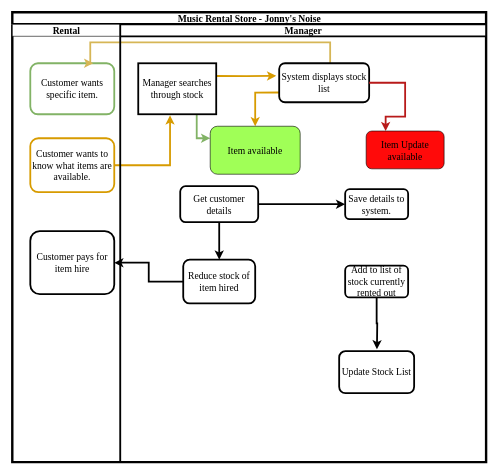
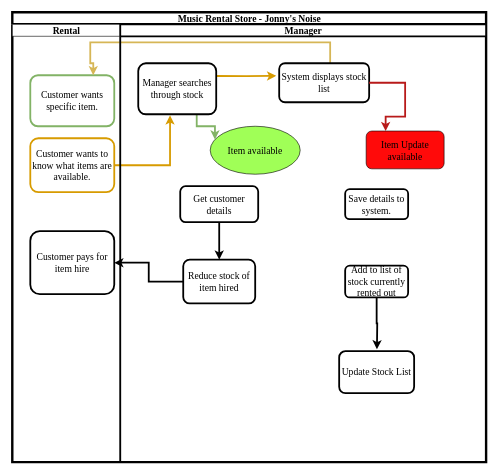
(72, 89) -> (72, 101)
(177, 89) -> (177, 89)
(255, 94) -> none
(255, 150) -> (255, 150)
(299, 204) -> none
